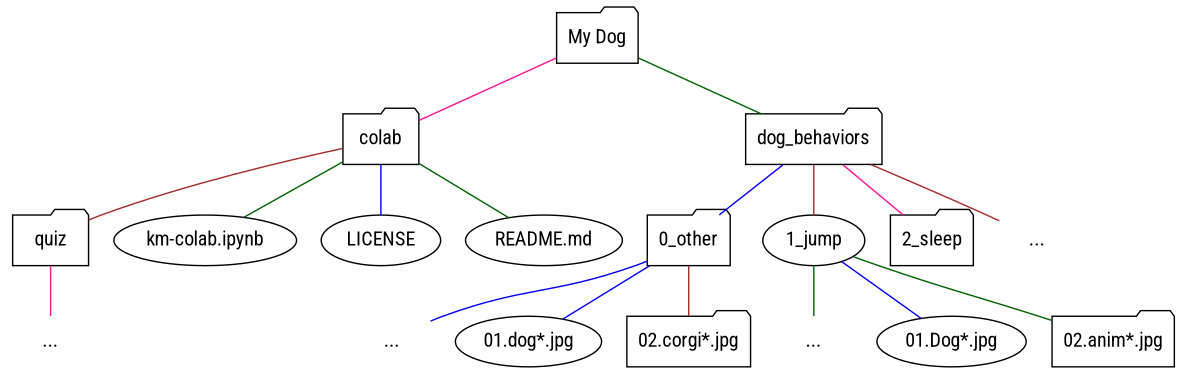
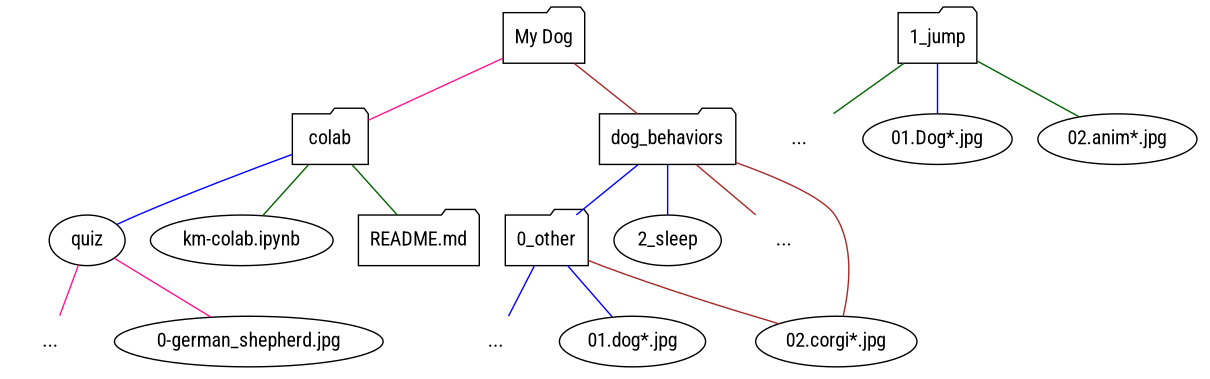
(700, 86) -> (606, 89)
(215, 180) -> (204, 188)
(814, 190) -> (832, 212)
(873, 190) -> (668, 190)
(51, 240) -> (87, 240)
(381, 240) -> none
(544, 240) -> (419, 240)
(814, 240) -> (938, 38)
(932, 240) -> (668, 240)
none -> (249, 342)
(689, 342) -> (836, 342)
(1113, 342) -> (1117, 139)
